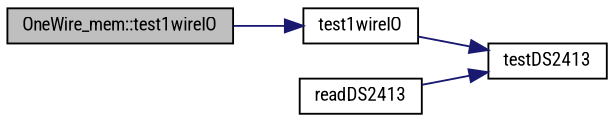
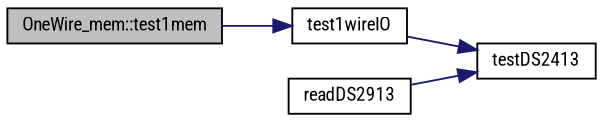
(120, 26) -> (115, 26)
(361, 96) -> (350, 96)
